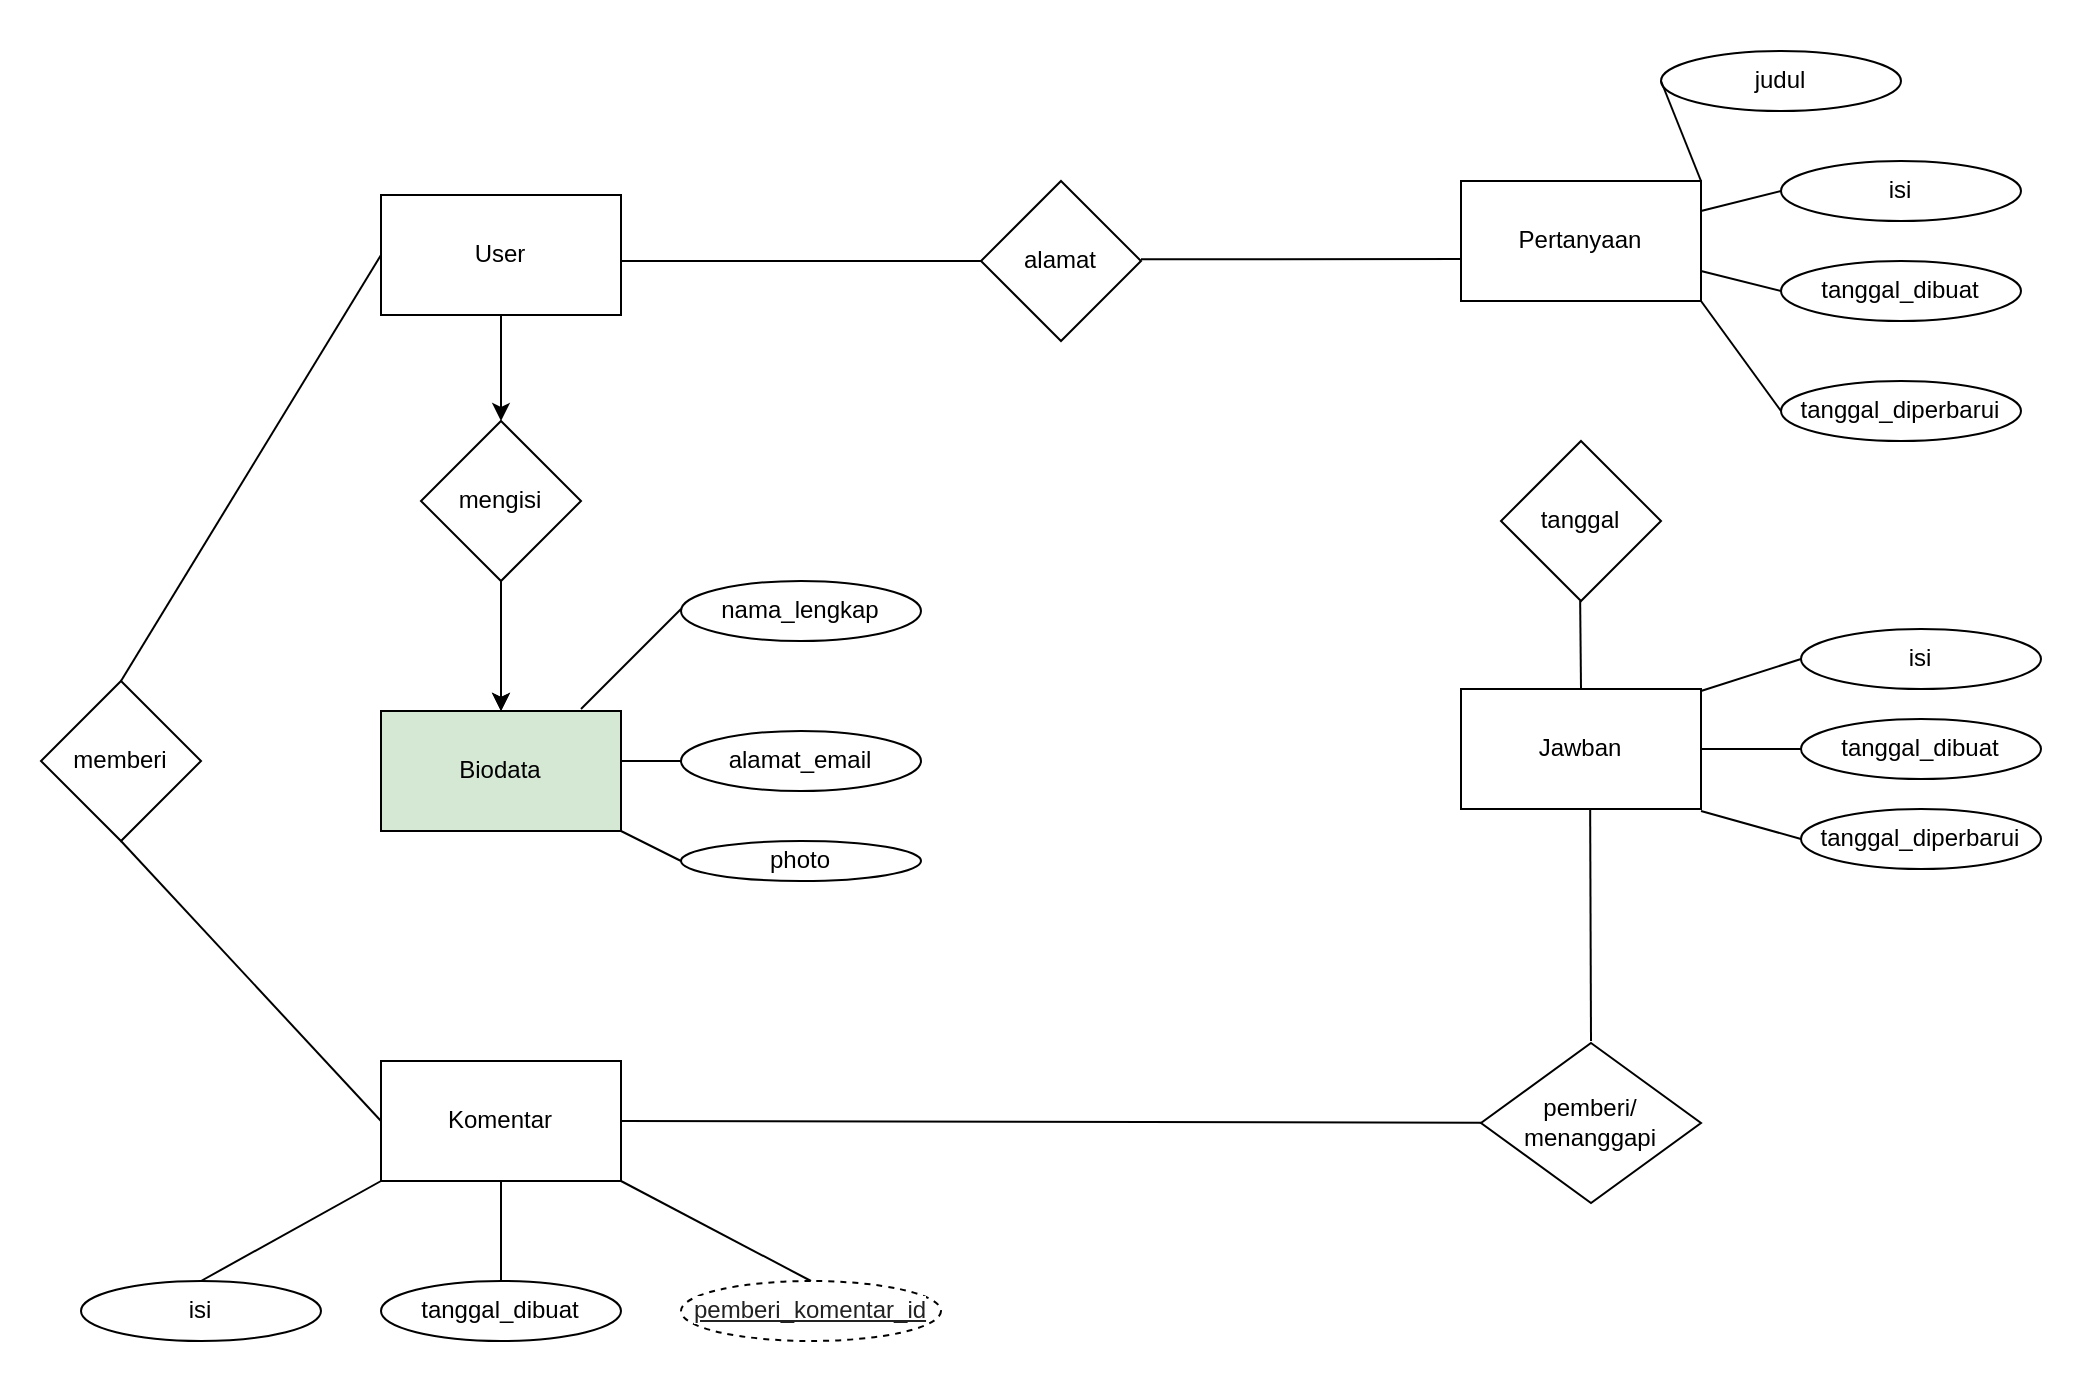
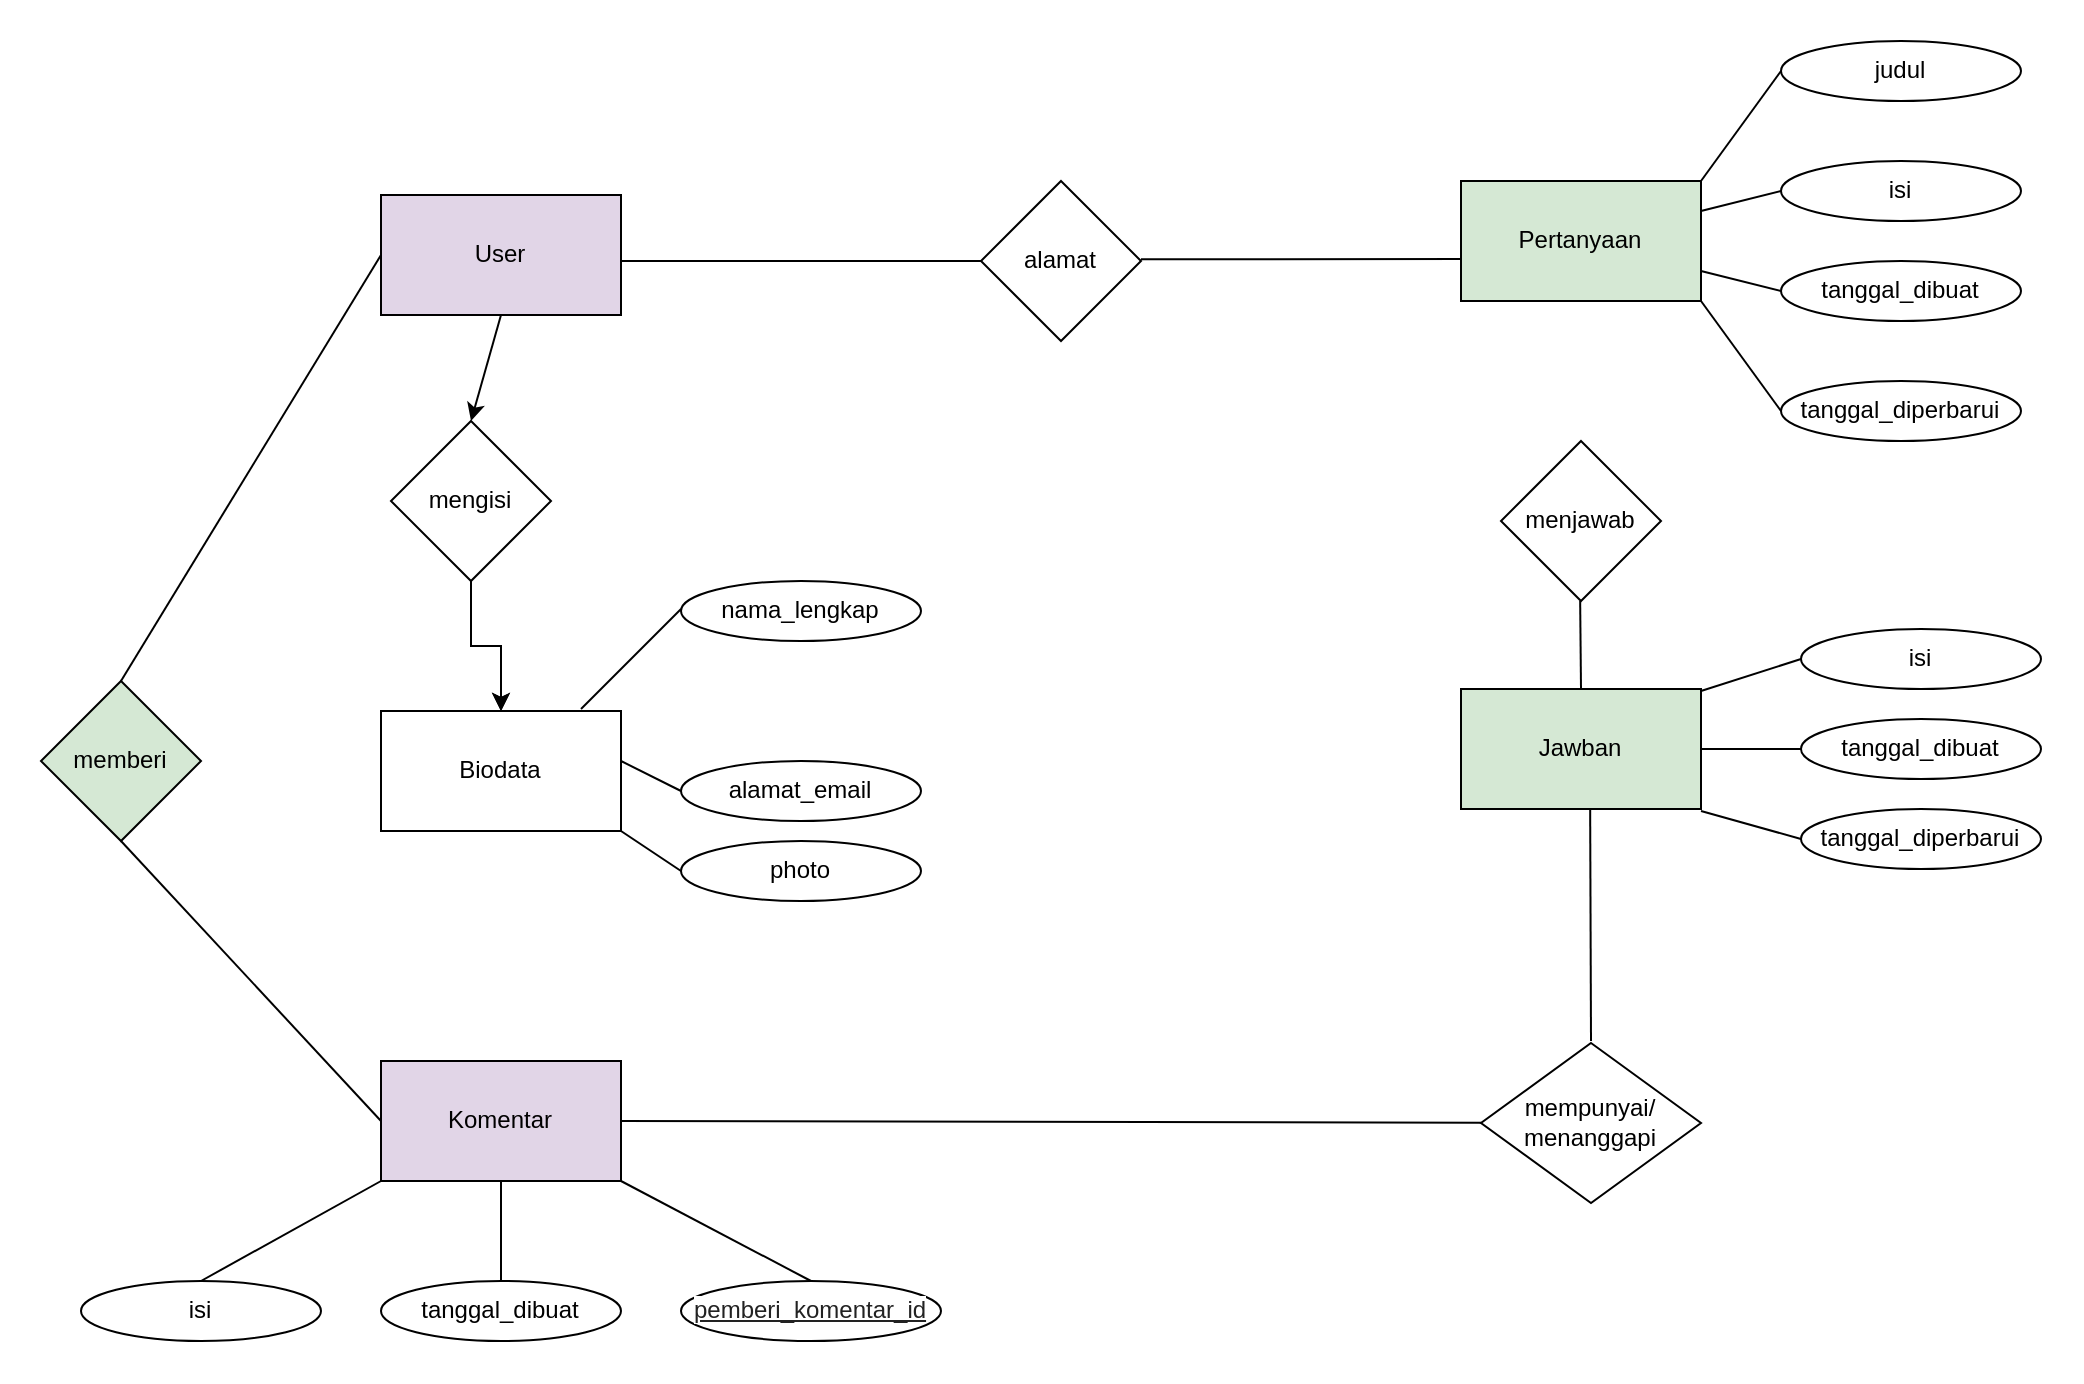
(1781, 81) -> (1901, 71)
(1581, 241) -> (1581, 241)
(501, 255) -> (501, 255)
(501, 501) -> (471, 501)
(1581, 521) -> (1581, 521)
(1581, 749) -> (1581, 749)
(121, 761) -> (121, 761)
(801, 761) -> (801, 791)
(501, 771) -> (501, 771)
(801, 861) -> (801, 871)
(501, 1121) -> (501, 1121)
(1591, 1123) -> (1591, 1123)
(811, 1311) -> (811, 1311)
